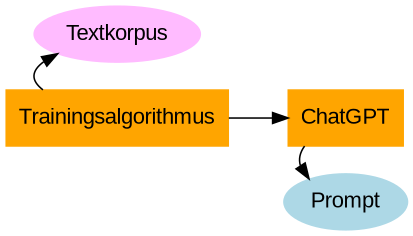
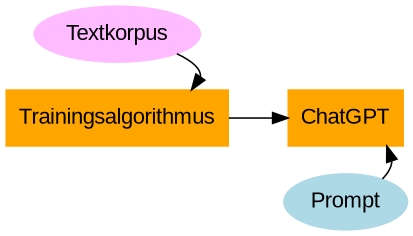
(34, 76) -> (192, 63)
(300, 155) -> (389, 171)
